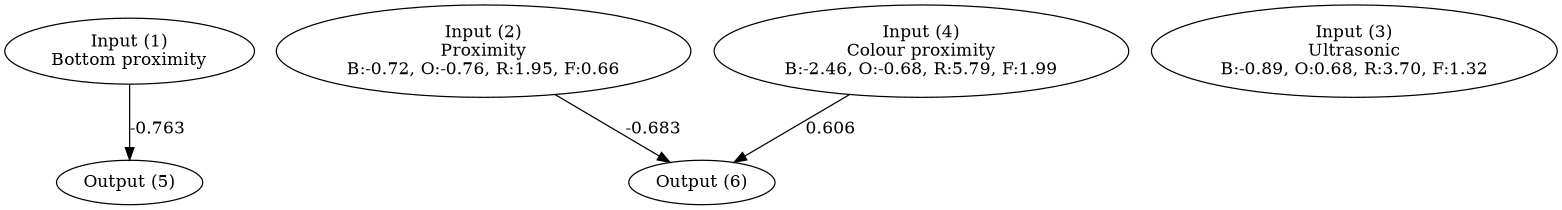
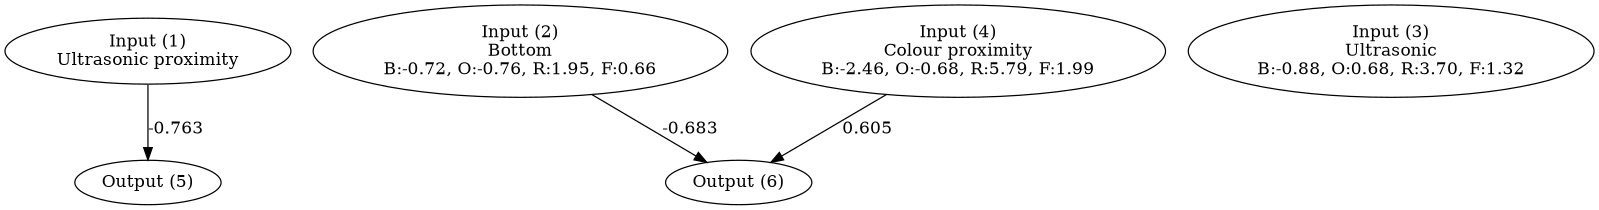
(130, 51) -> (148, 51)
(484, 51) -> (520, 51)
(1354, 51) -> (1391, 51)
(831, 129) -> (868, 129)
